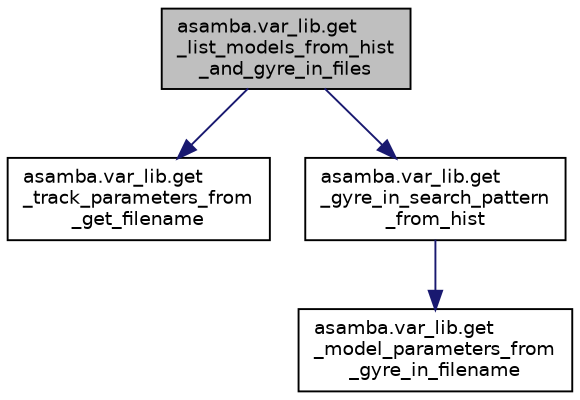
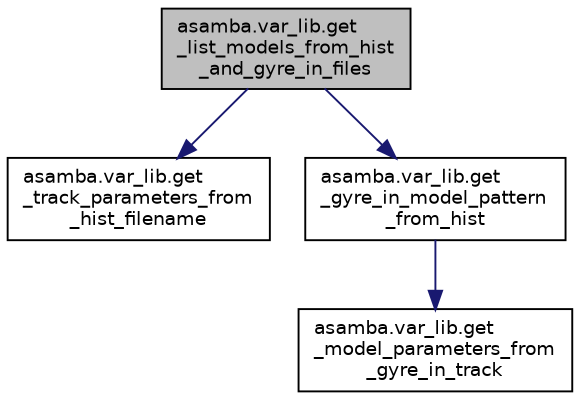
(139, 199) -> (139, 199)
(435, 199) -> (435, 199)
(435, 350) -> (435, 350)
